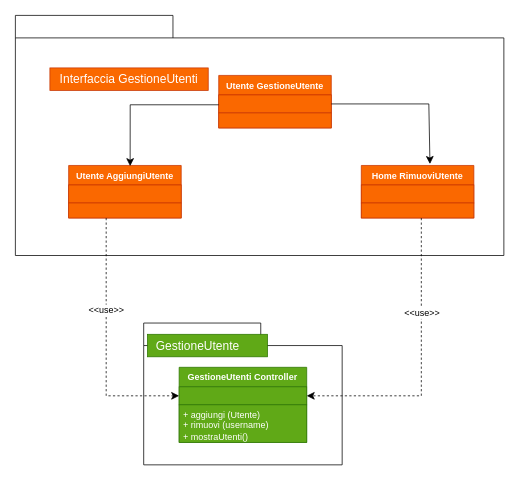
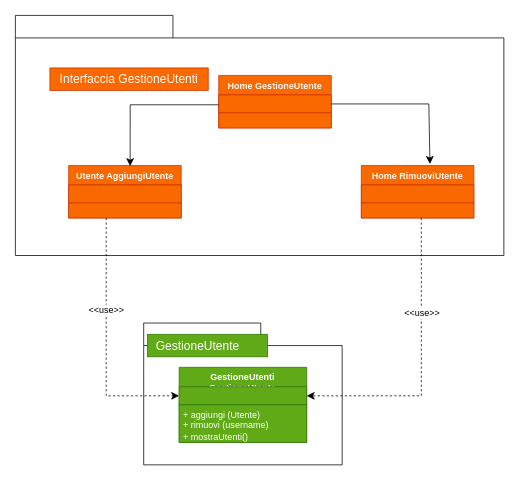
(275, 86) -> (275, 86)
(243, 378) -> (243, 383)
